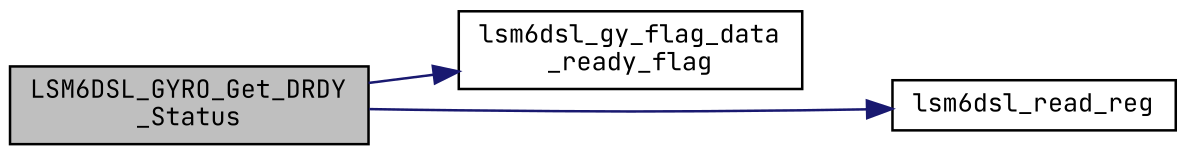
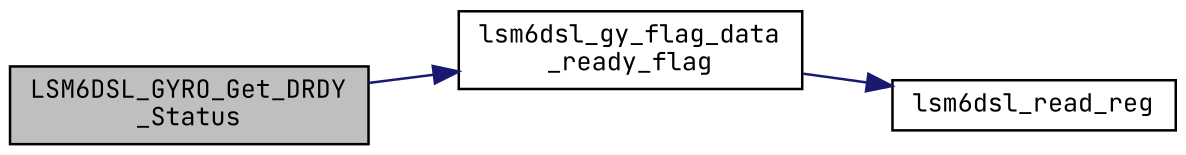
(618, 111) -> (835, 78)
